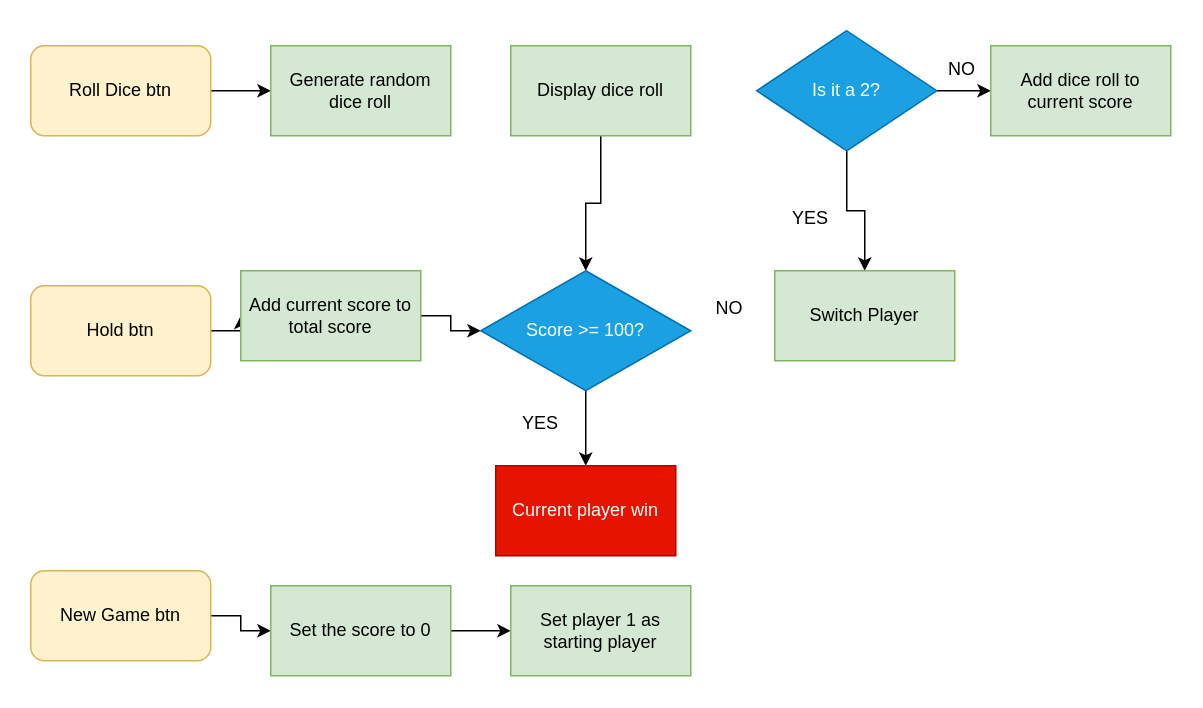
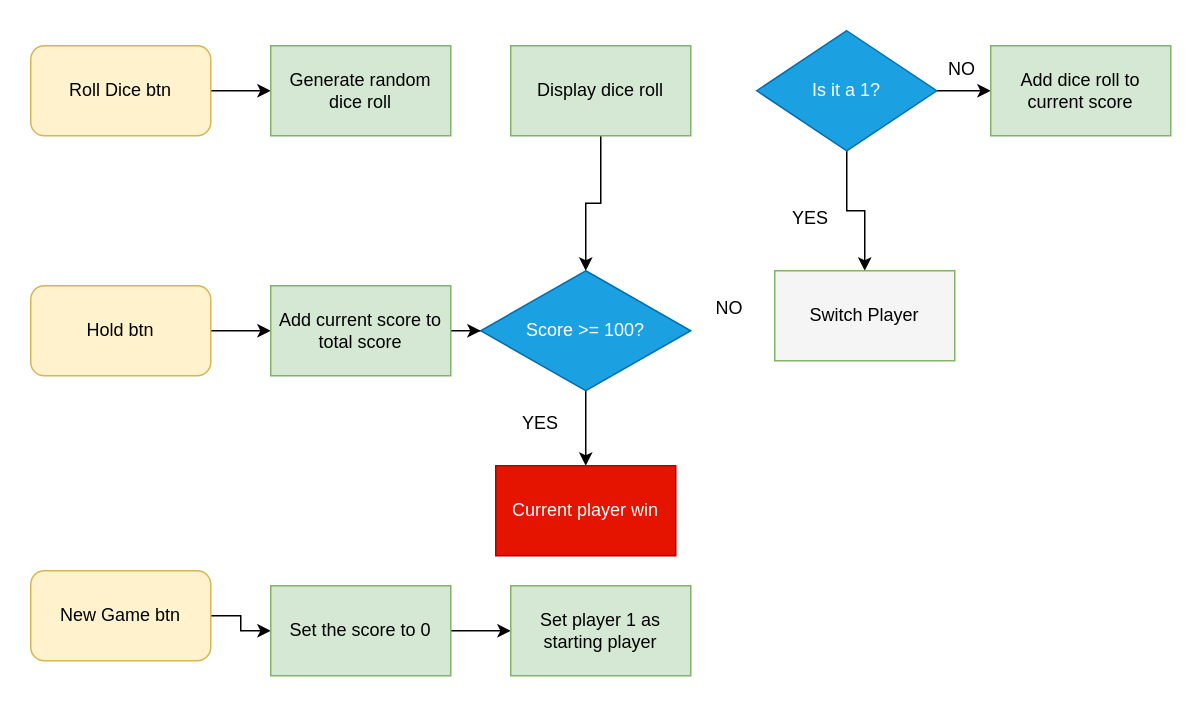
(847, 91) -> (847, 91)
(331, 316) -> (361, 331)
(865, 316) -> (865, 316)
